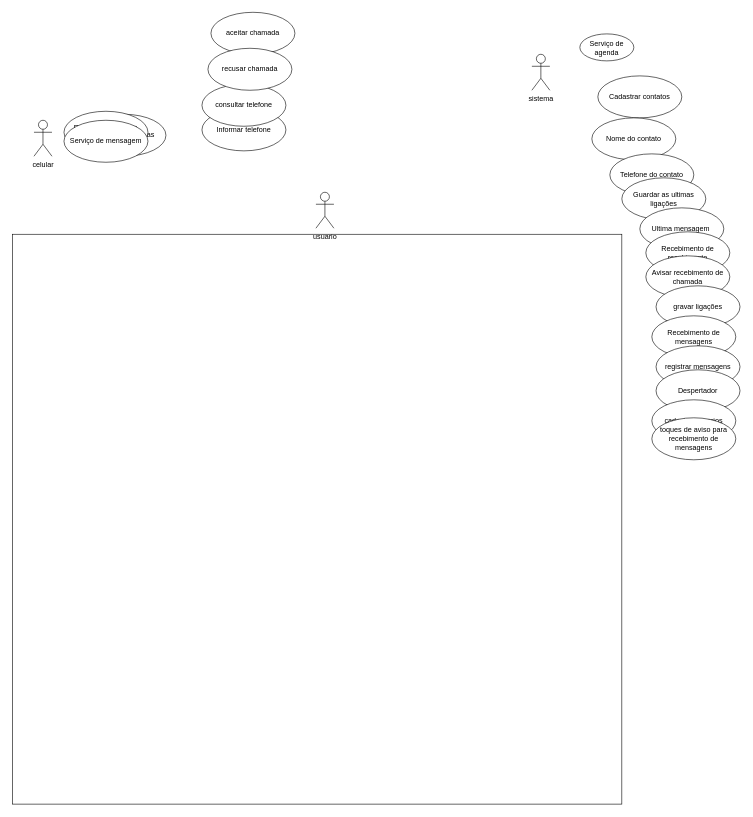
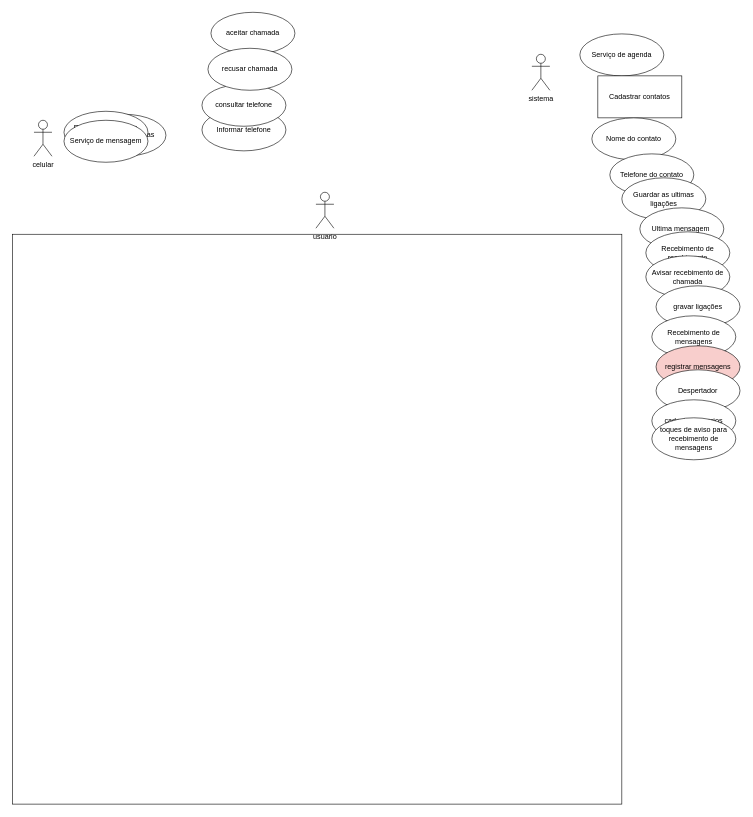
(607, 47) -> (622, 55)
(640, 97) -> (640, 97)
(698, 367) -> (698, 367)
